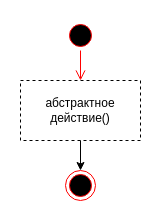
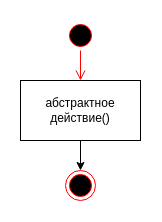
(81, 111) -> (81, 111)
